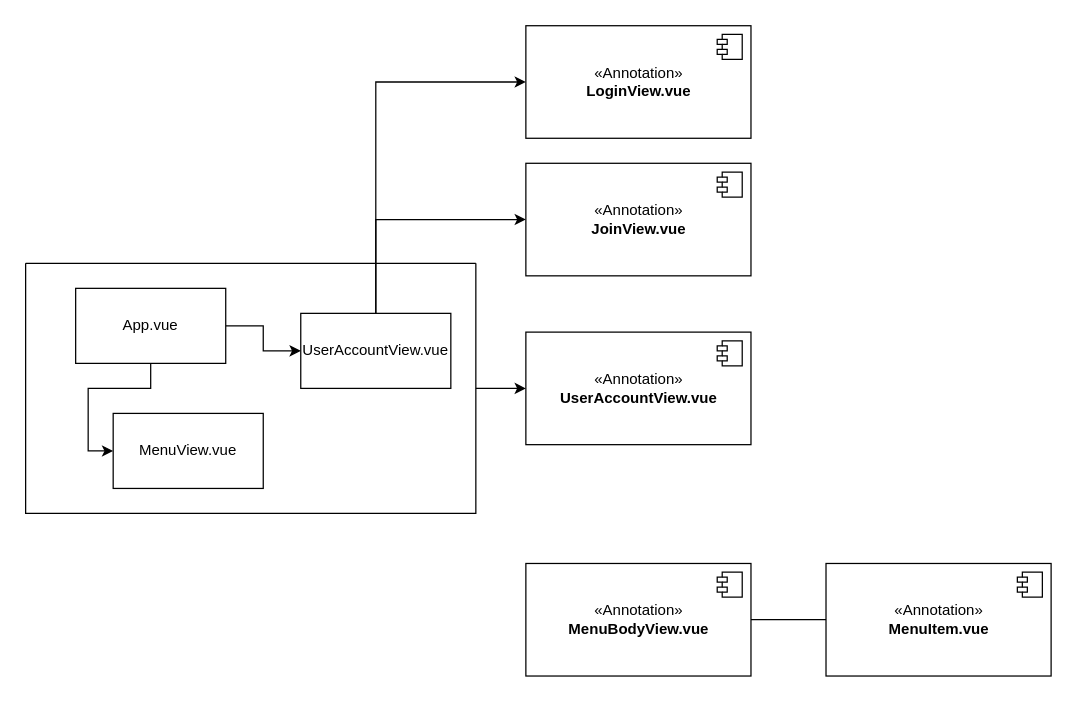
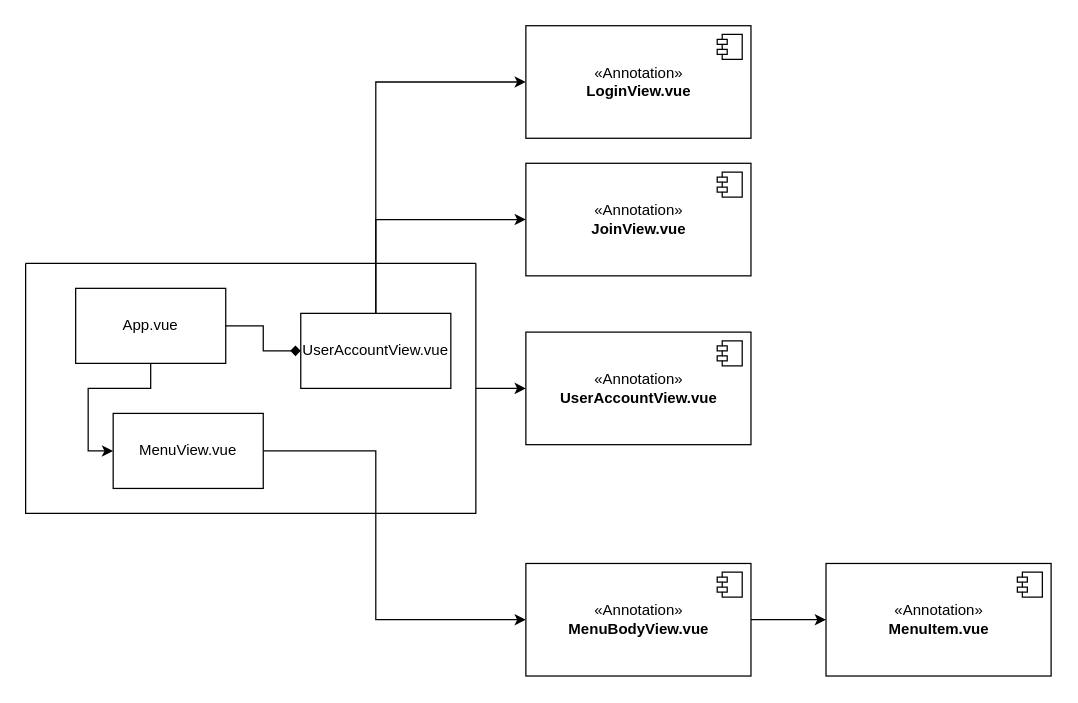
(291, 351) -> (290, 351)
none -> (376, 550)
(819, 619) -> (816, 619)
